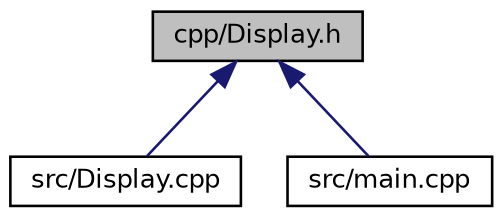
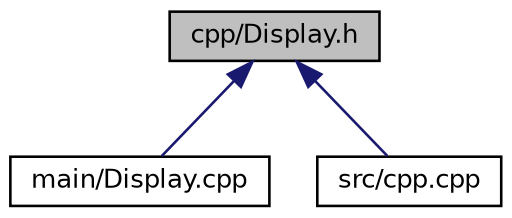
(126, 181) -> (140, 181)
(390, 181) -> (409, 181)
